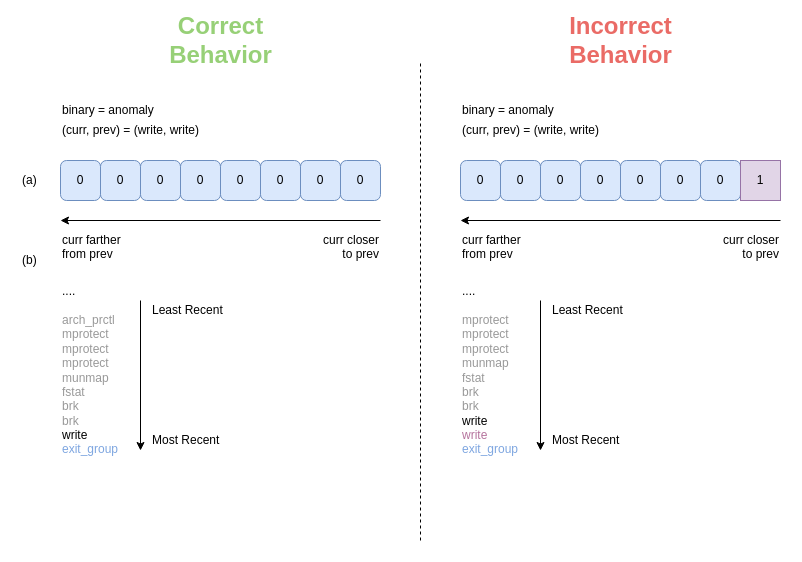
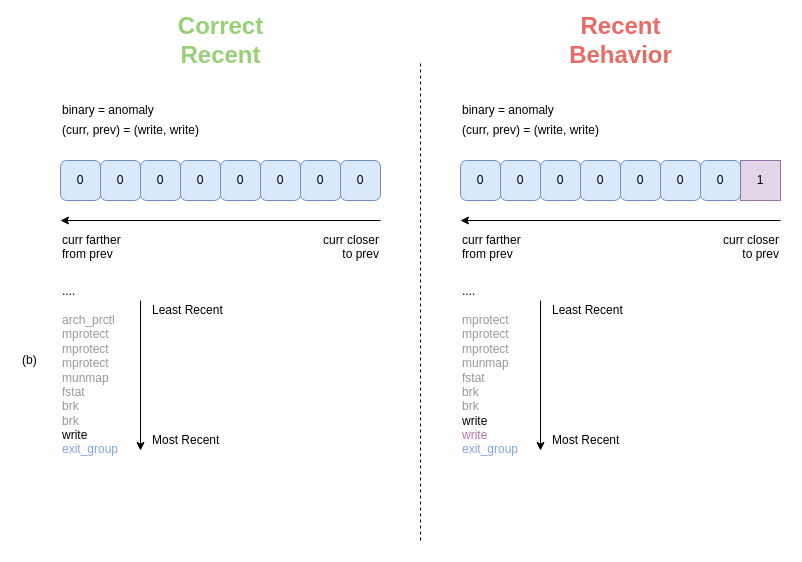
(221, 41) -> (221, 41)
(621, 41) -> (621, 41)
(36, 181) -> none
(36, 261) -> (36, 361)
